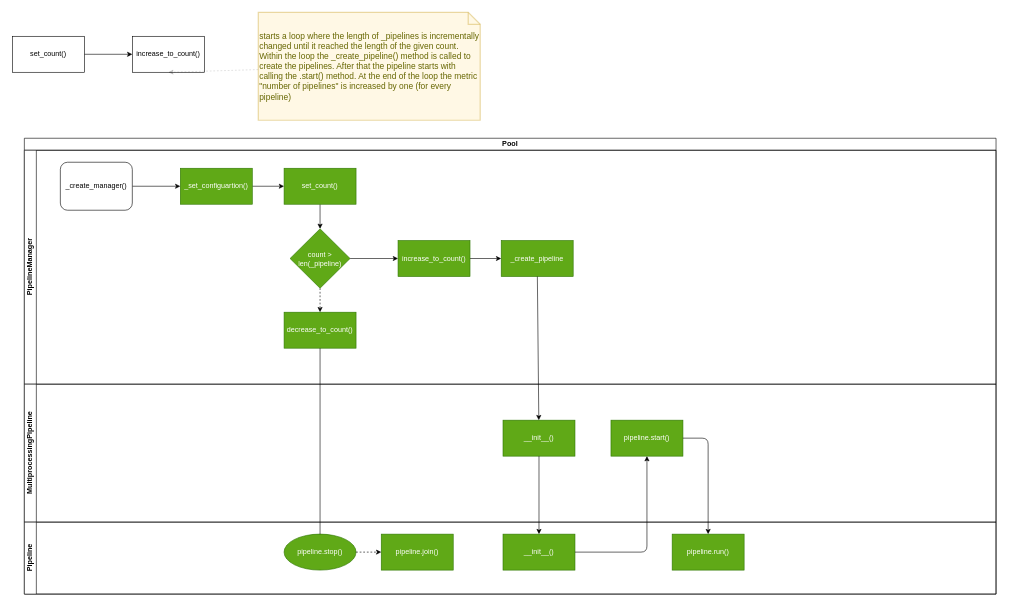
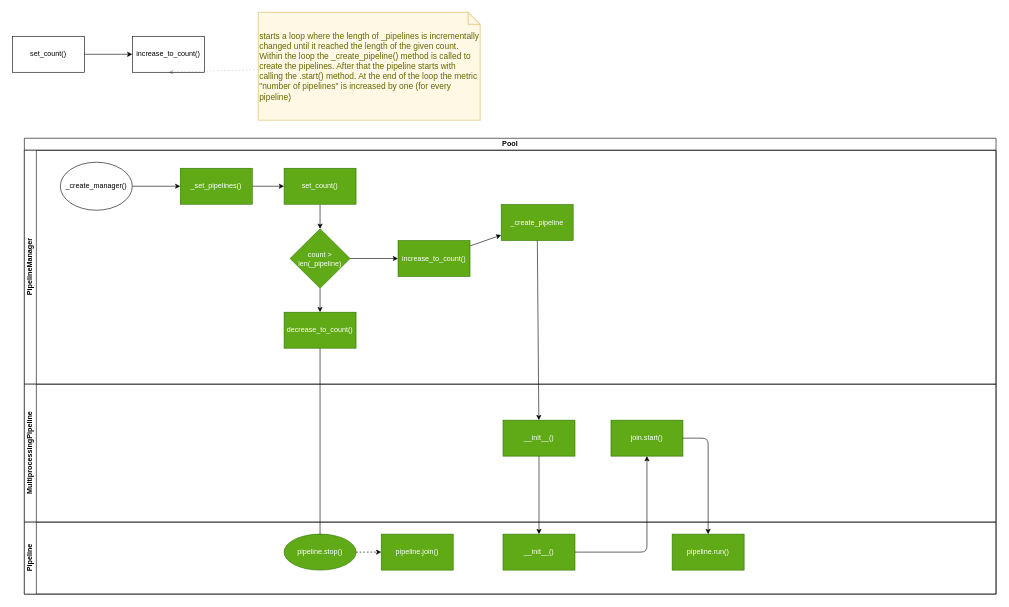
(96, 186) -> (96, 186)
(216, 186) -> (216, 186)
(537, 259) -> (537, 223)
(320, 297) -> (320, 297)
(647, 438) -> (647, 438)
